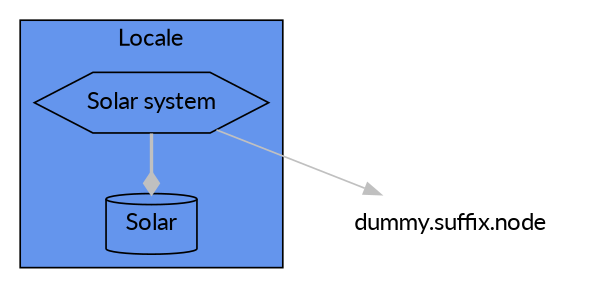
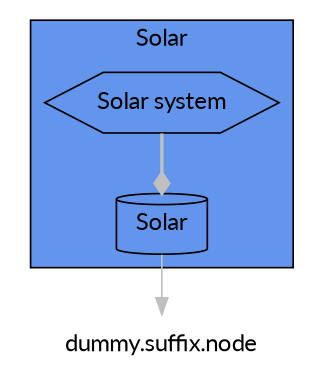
(152, 40) -> (162, 40)
(294, 161) -> (162, 278)
